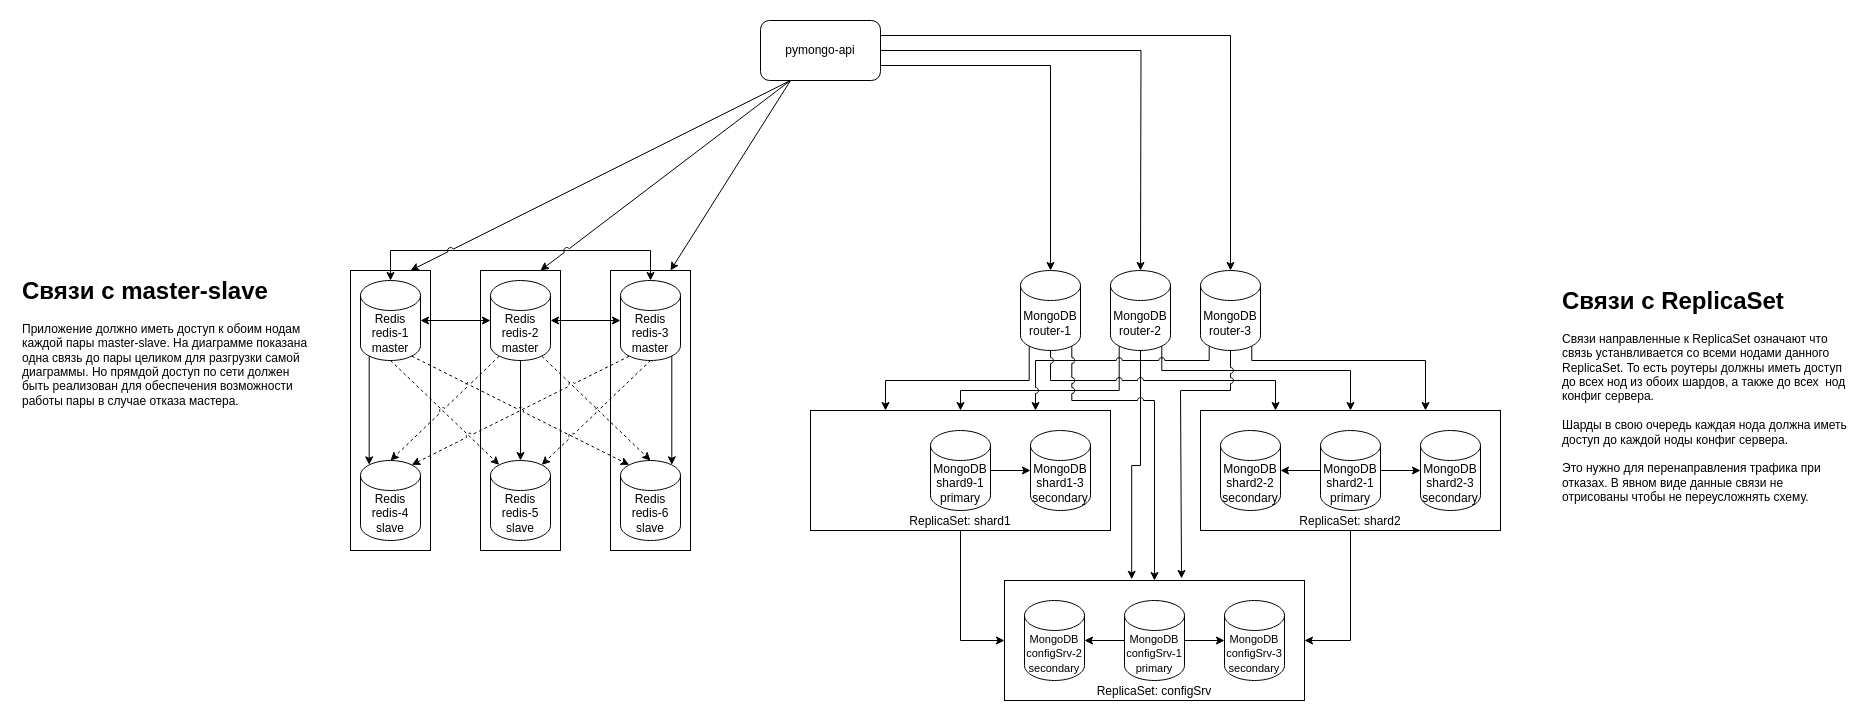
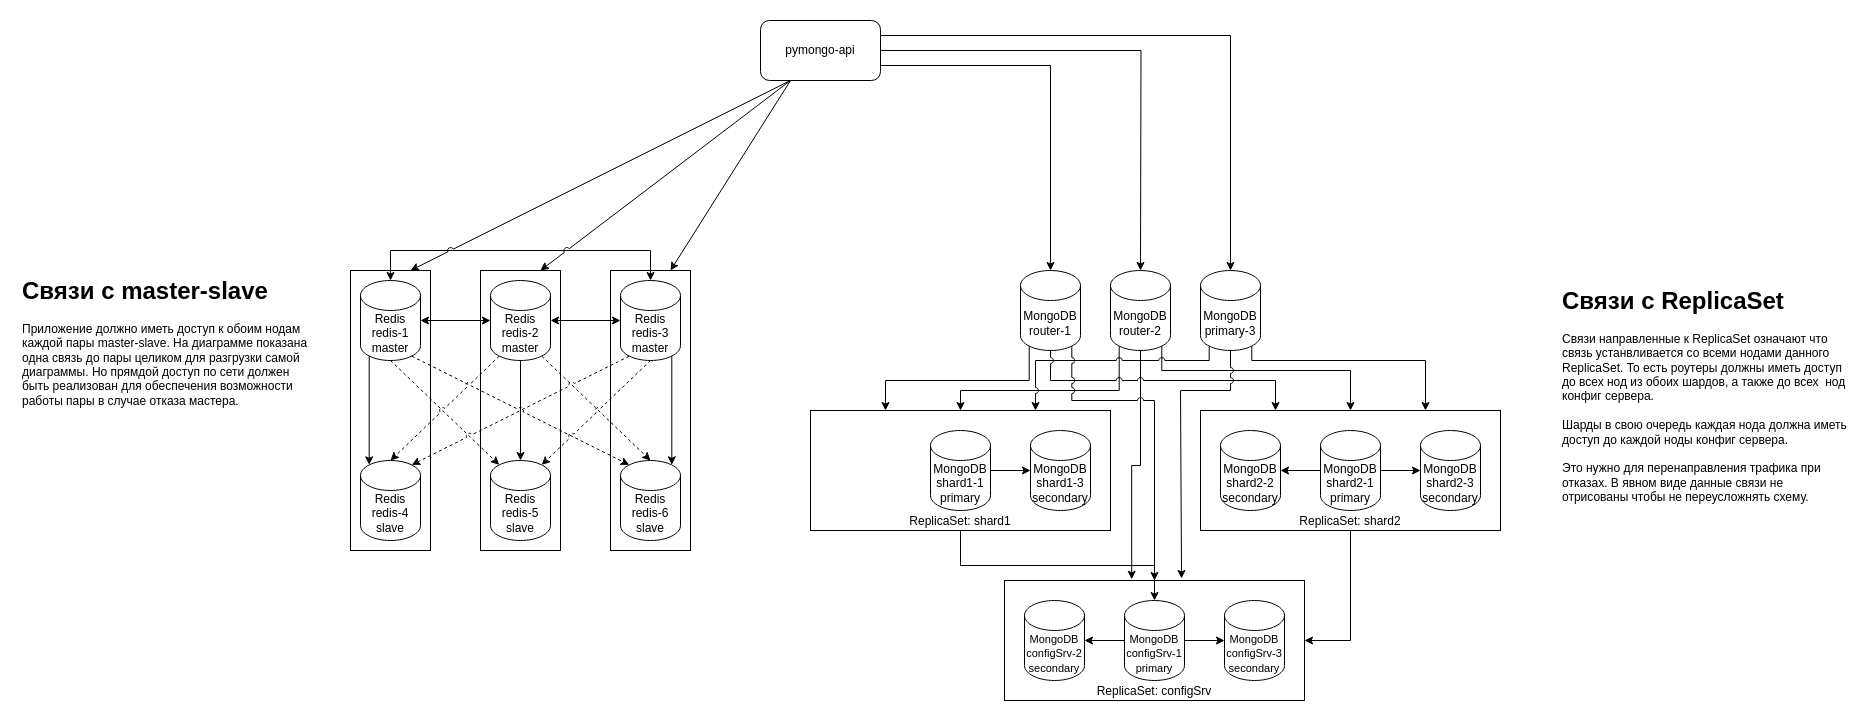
(1231, 324) -> (1231, 324)
(961, 484) -> (961, 484)
(961, 621) -> (1056, 566)
